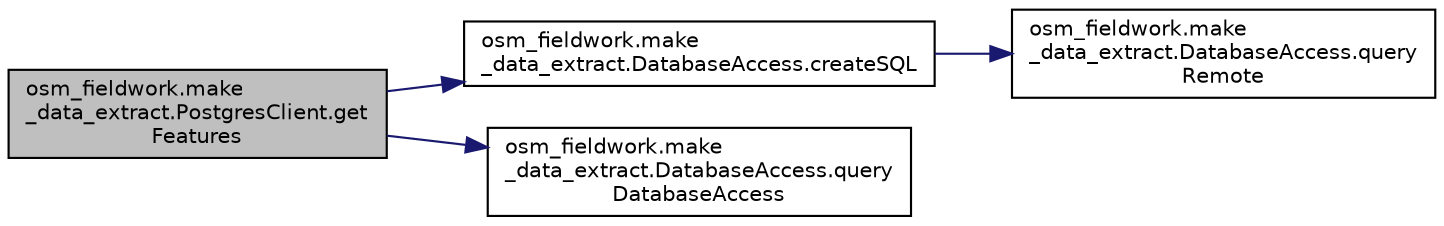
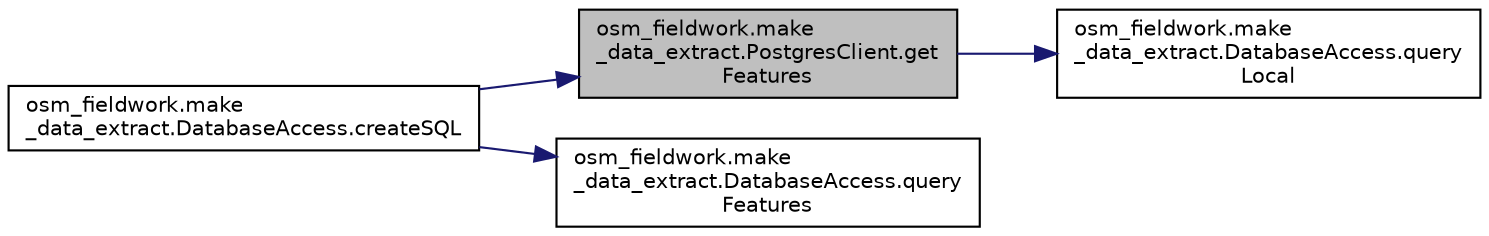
(1224, 54) -> (768, 183)
(415, 88) -> (518, 84)
(699, 172) -> (1269, 54)
